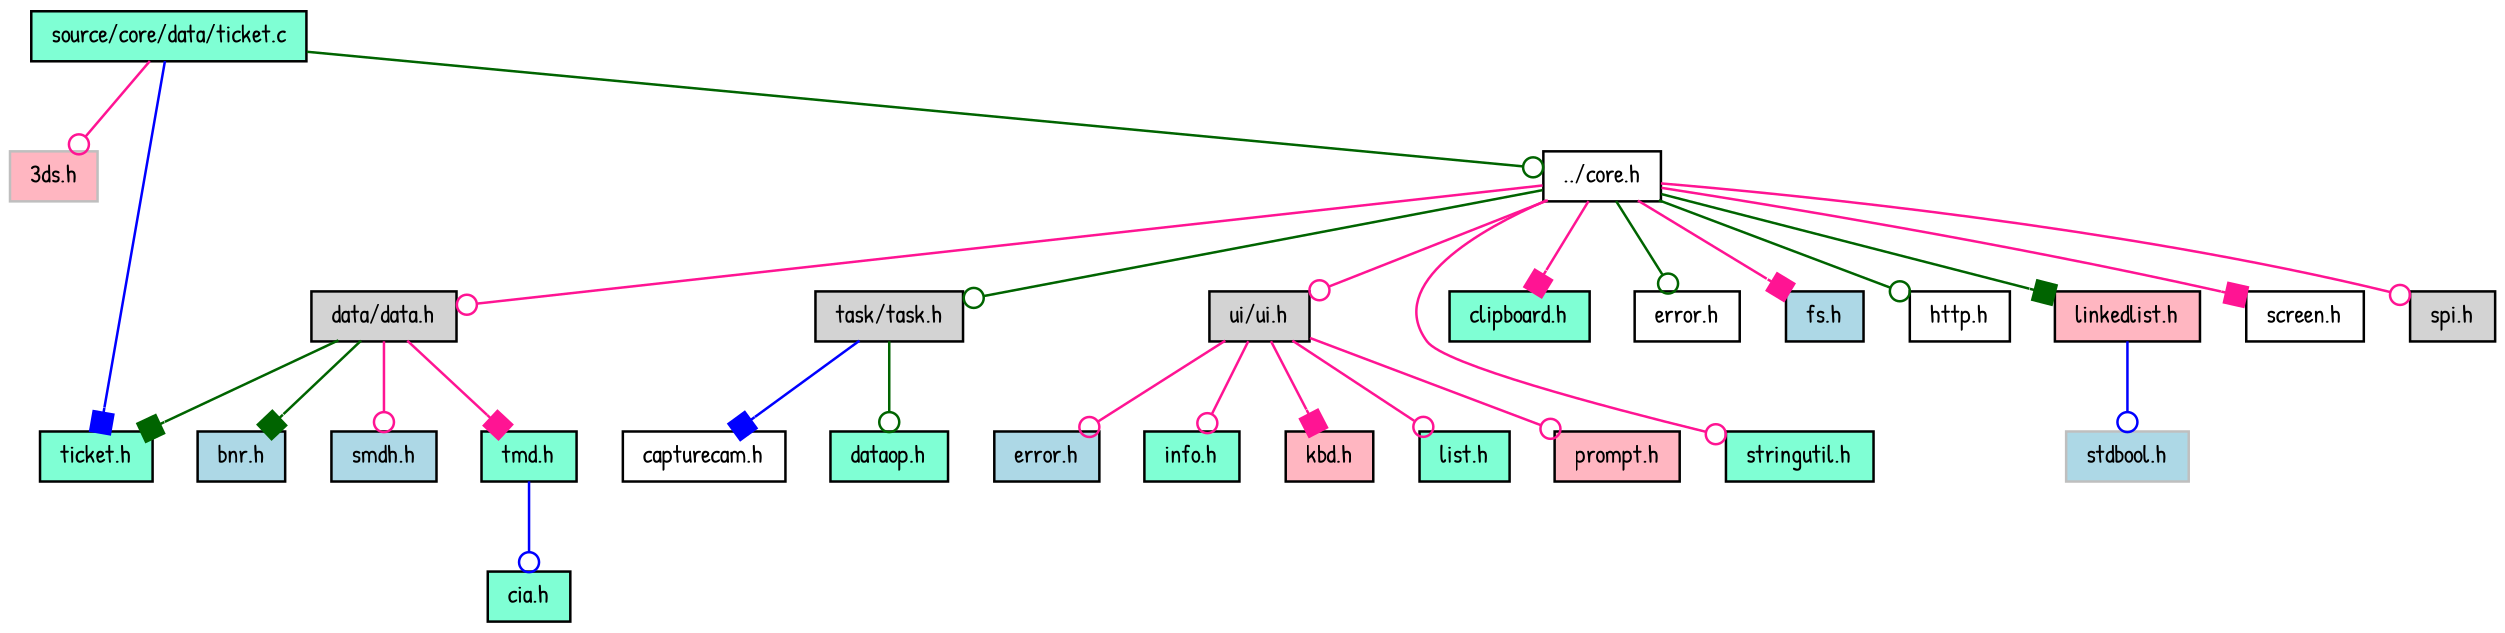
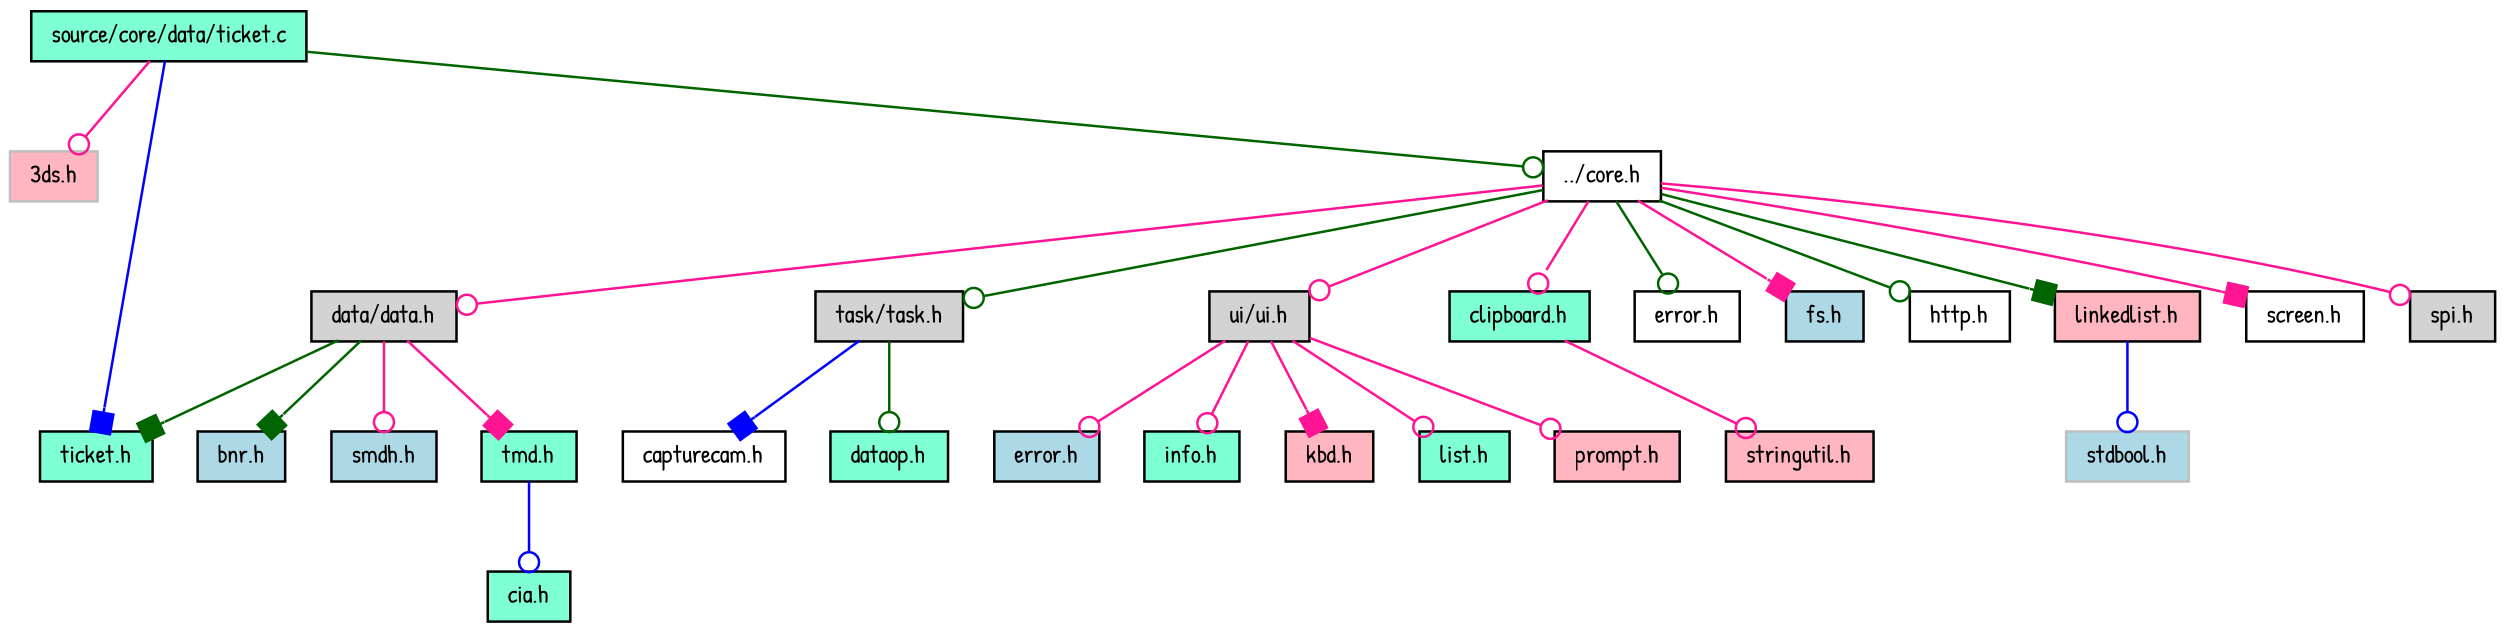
(1567, 236) -> (1567, 236)
(1464, 362) -> (1651, 382)
(1800, 457) -> (1800, 457)
